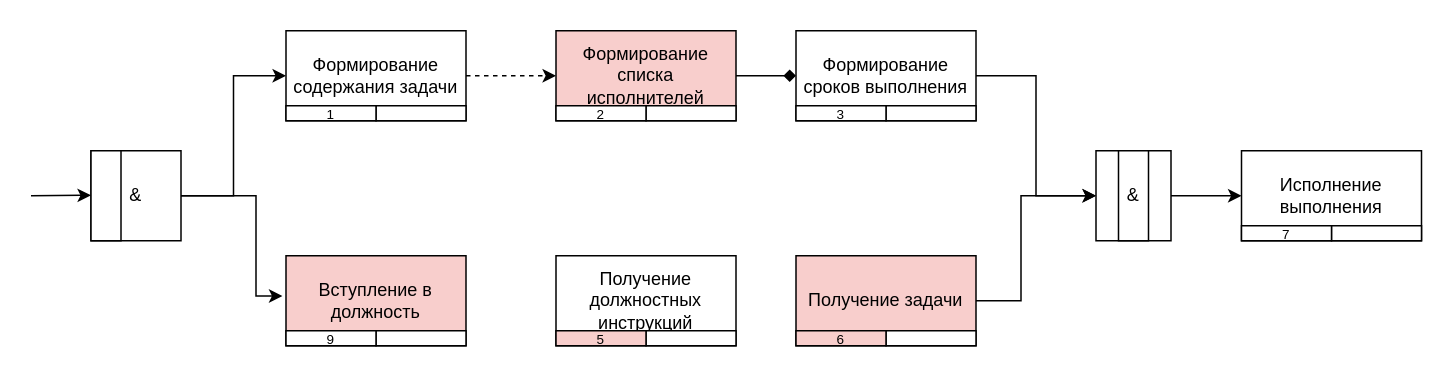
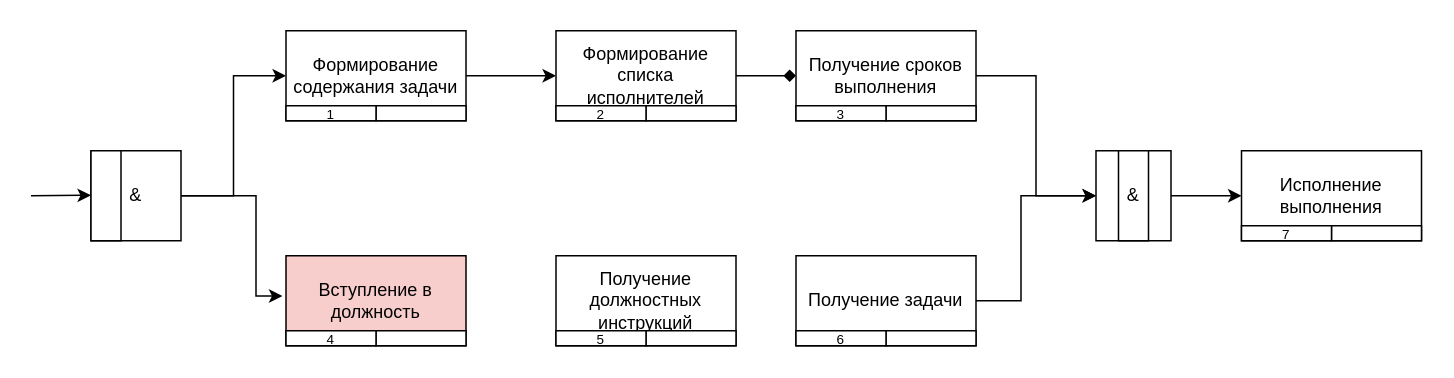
(507, 76) -> (507, 76)
(646, 76) -> (646, 76)
(886, 76) -> (886, 76)
(886, 301) -> (886, 301)
(331, 338) -> (331, 338)
(601, 338) -> (601, 338)
(841, 338) -> (841, 338)
